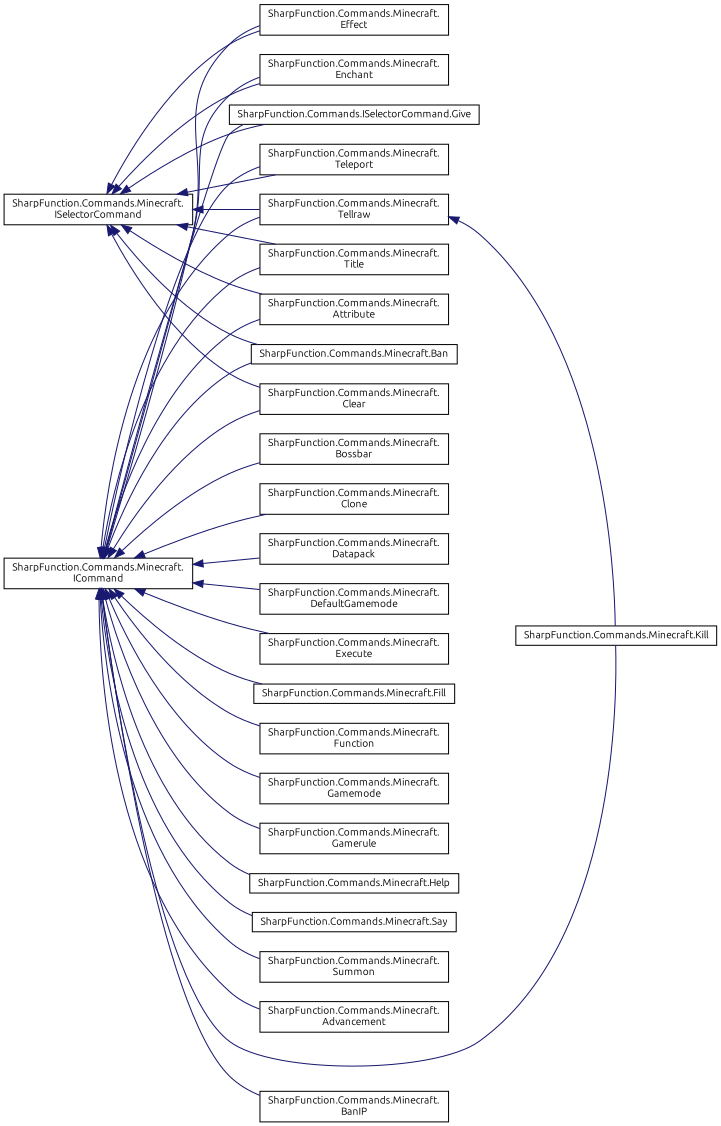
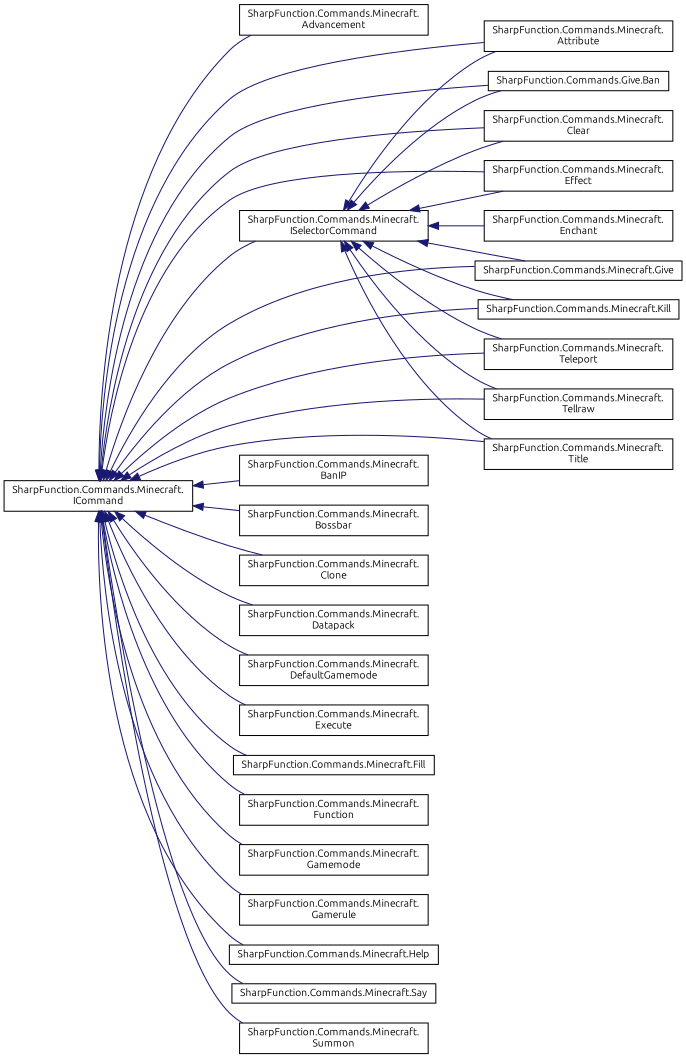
(354, 115) -> (579, 271)
(174, 303) -> (160, 341)
(354, 354) -> (579, 81)
(581, 404) -> (441, 278)
